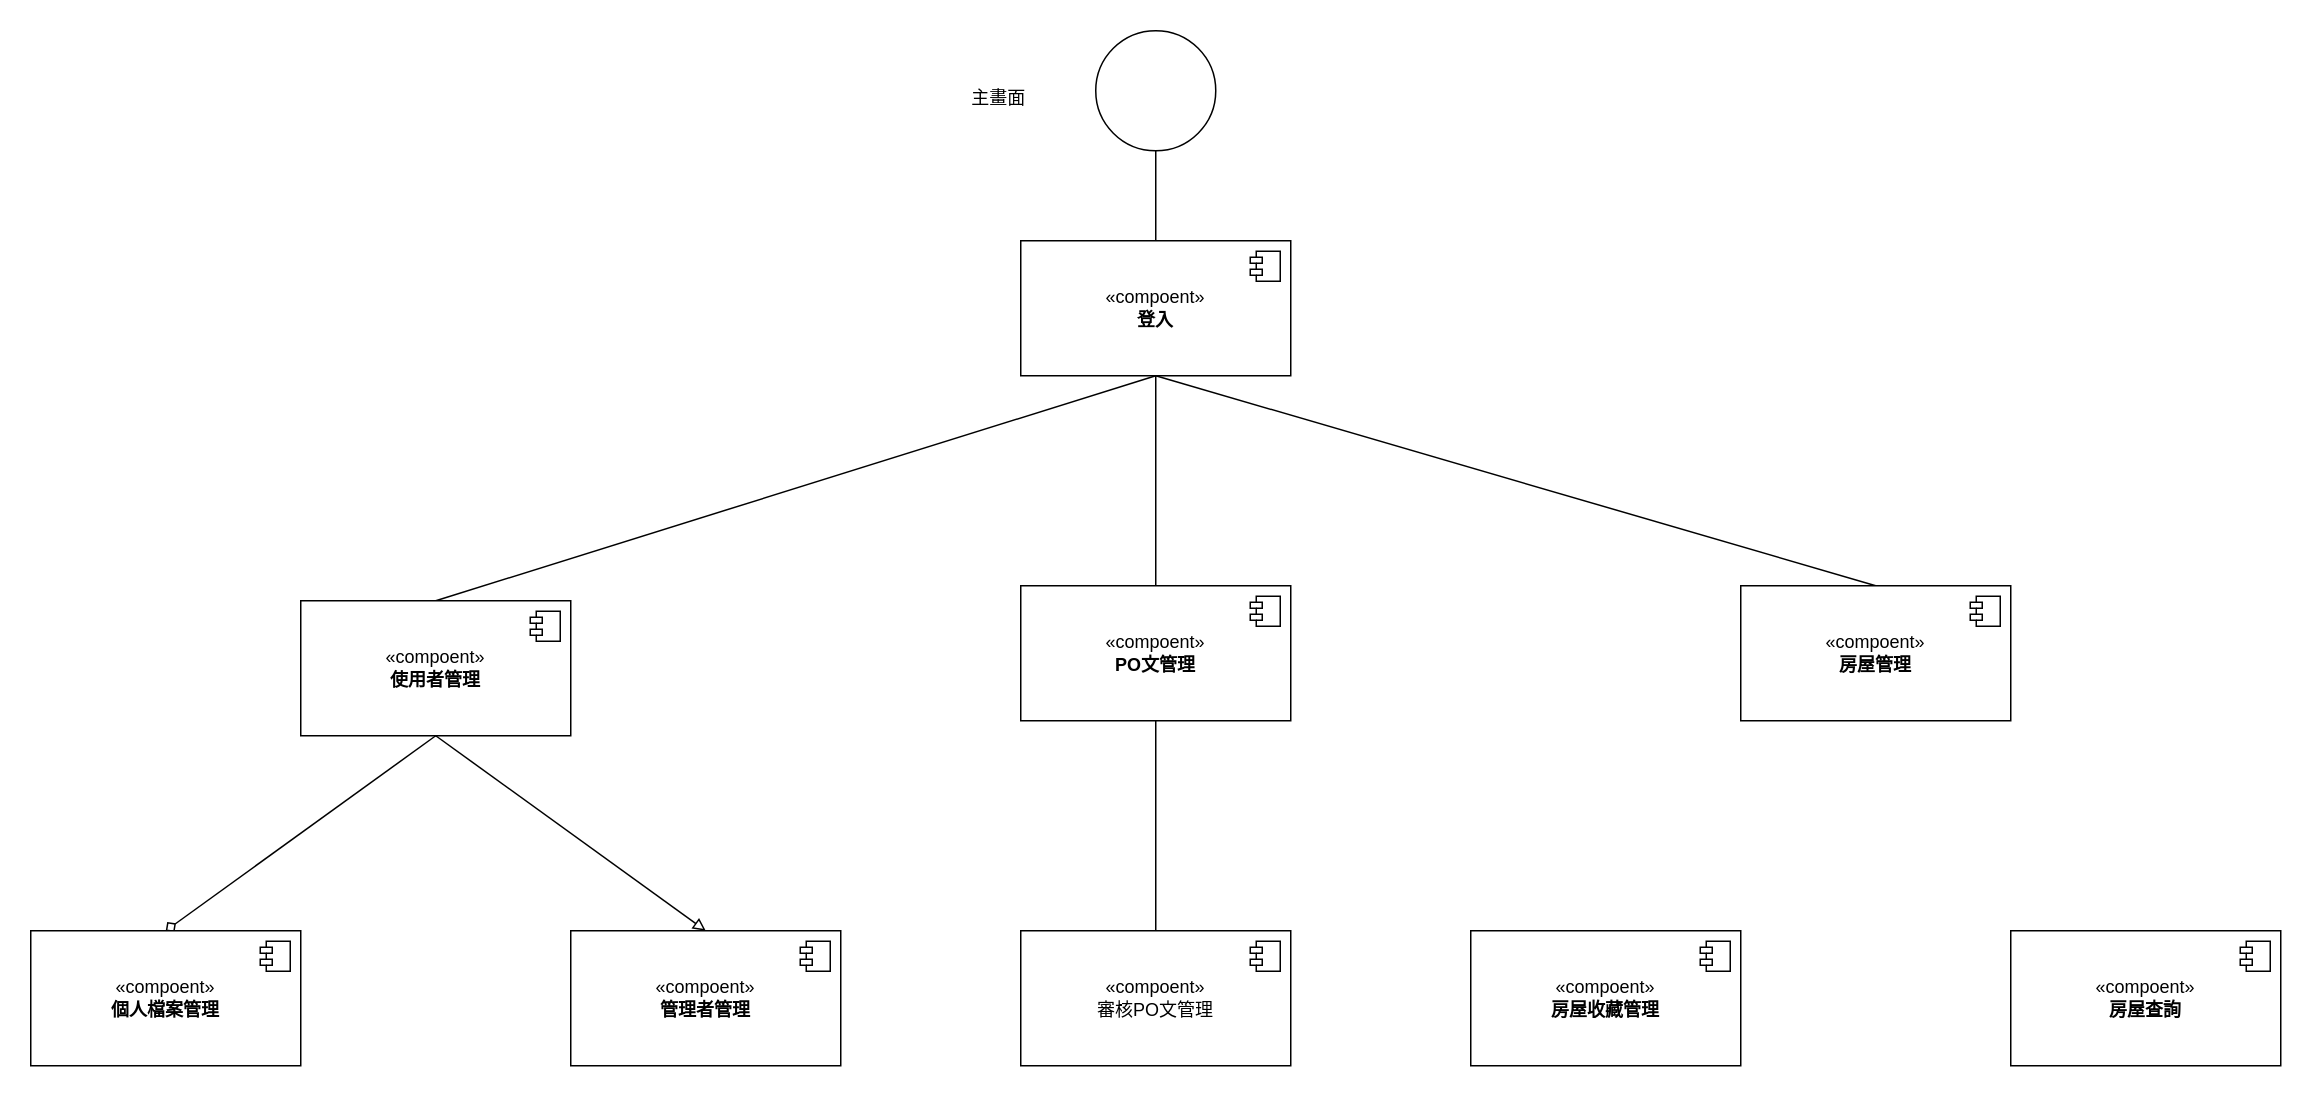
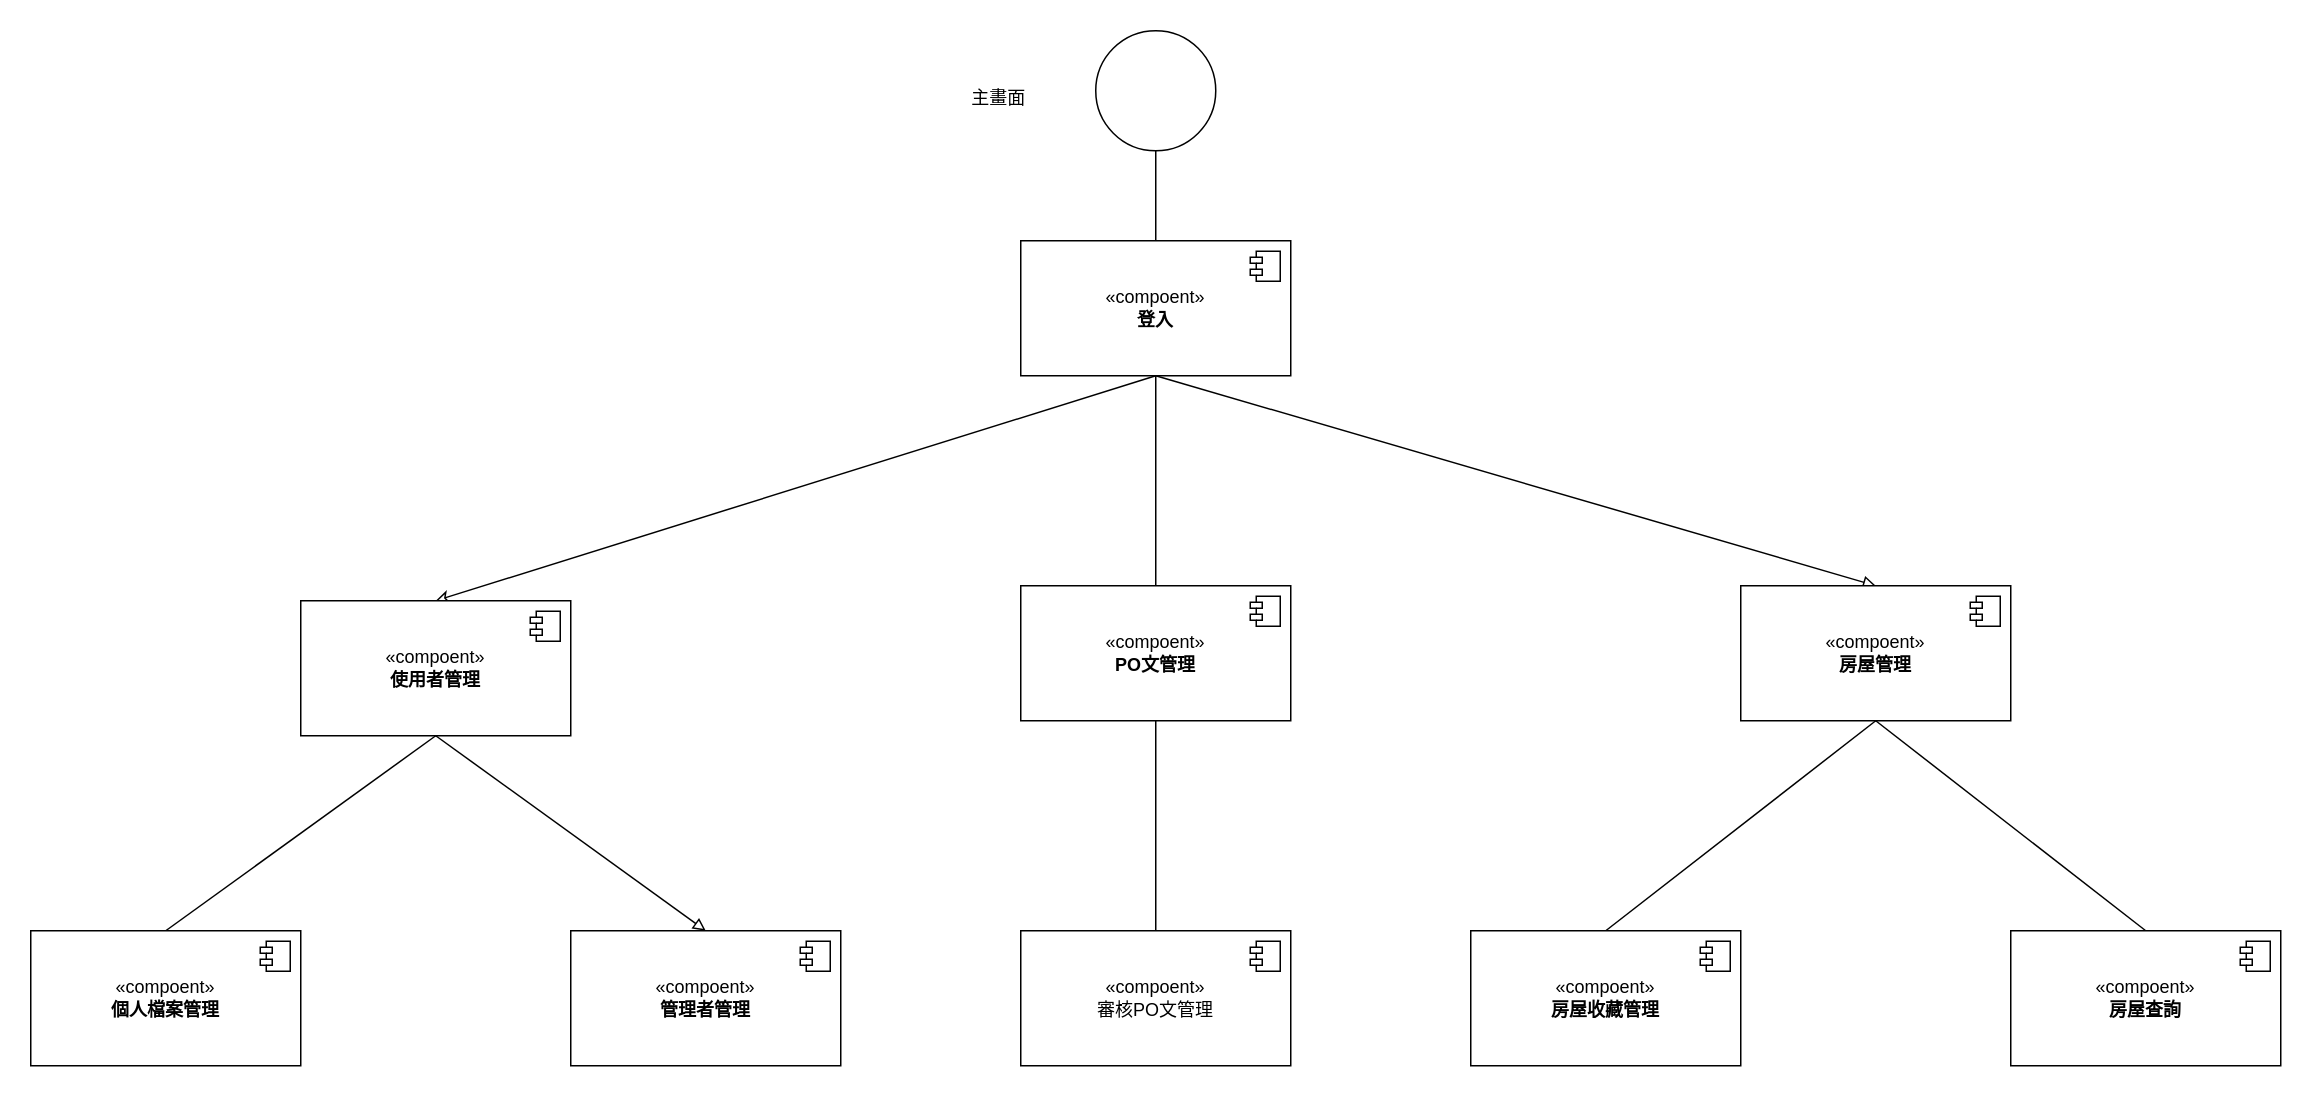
(1867, 583) -> (1862, 582)
(442, 599) -> (447, 597)
none -> (1740, 826)
none -> (2011, 826)
(176, 923) -> (172, 926)
